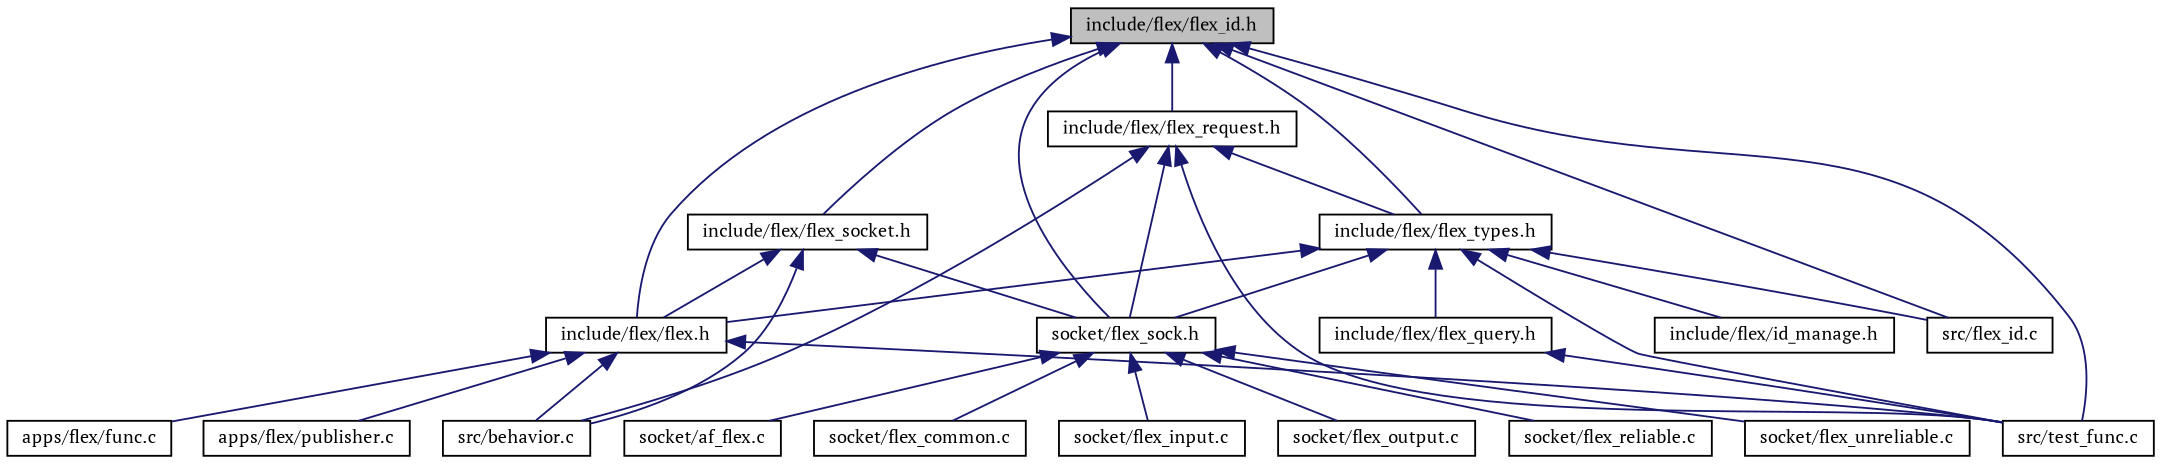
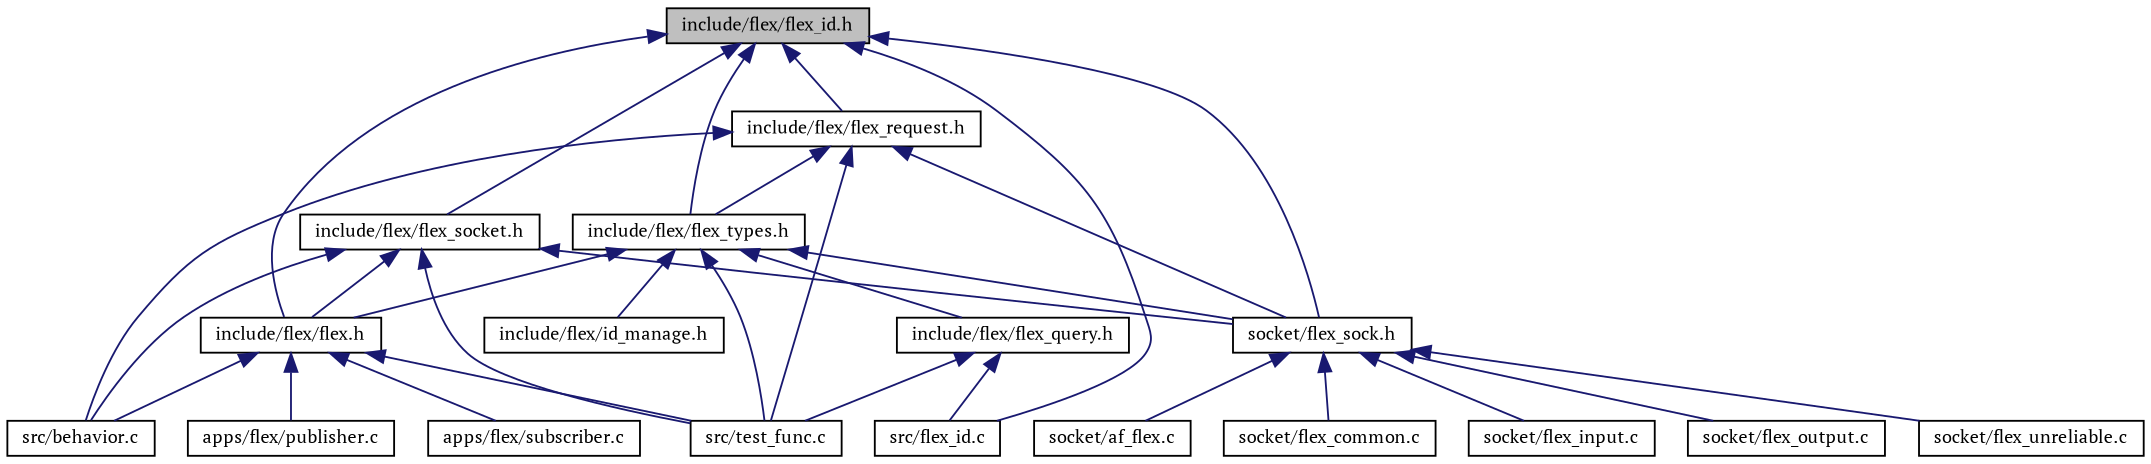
(1732, 154) -> (483, 364)
(1739, 285) -> (969, 394)
(89, 438) -> (534, 438)
(1611, 438) -> none
